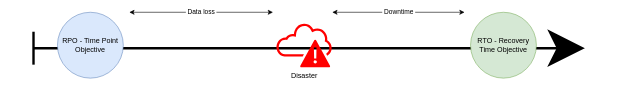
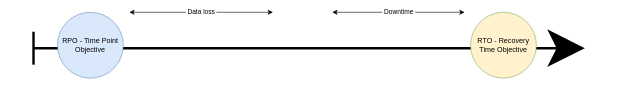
(304, 45) -> none
(504, 45) -> (504, 45)
